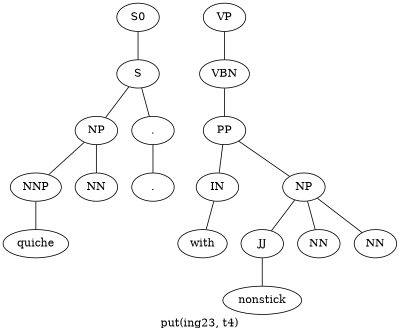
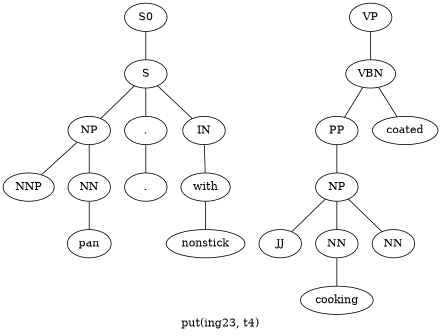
none -> (405, 130)
(221, 159) -> (175, 102)
(36, 244) -> none
none -> (89, 244)
(262, 272) -> (206, 215)
none -> (337, 300)
